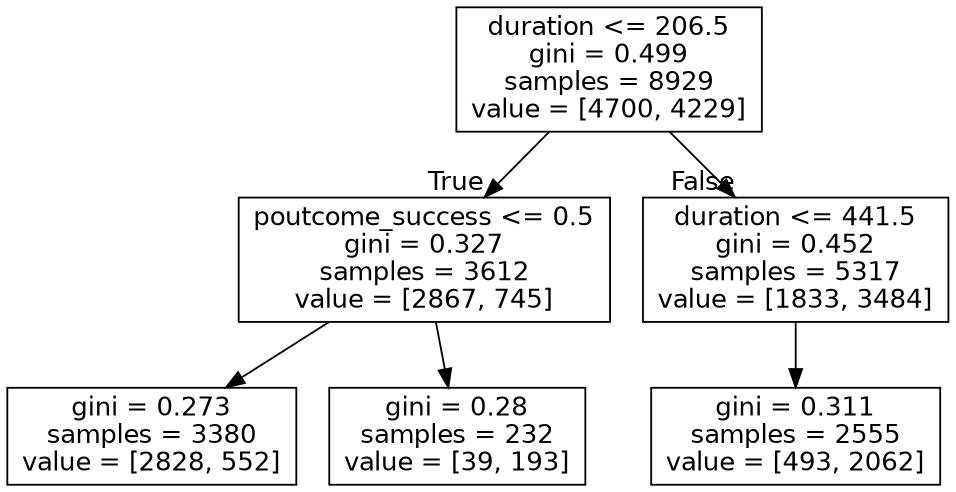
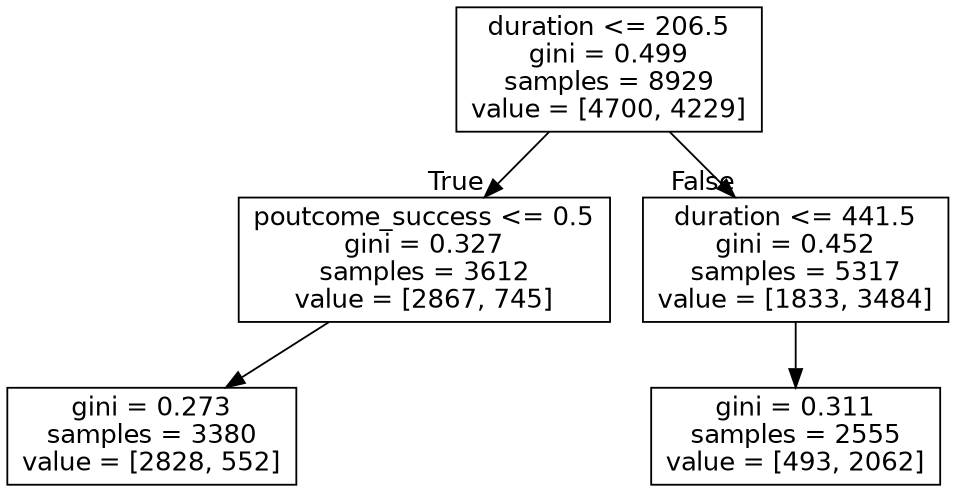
(457, 436) -> none
